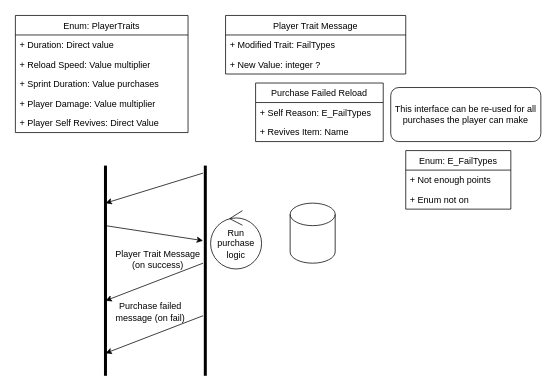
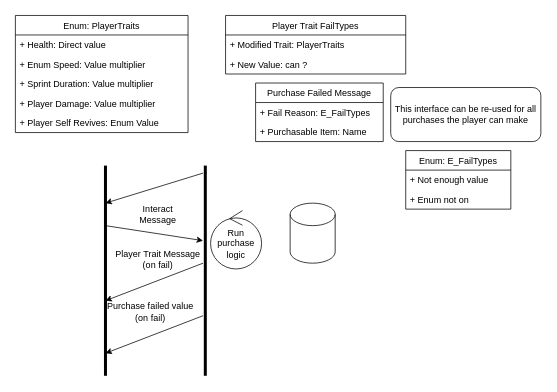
(315, 26) -> (315, 26)
(72, 45) -> (67, 45)
(287, 45) -> (295, 45)
(87, 65) -> (83, 65)
(277, 65) -> (268, 65)
(96, 84) -> (94, 84)
(319, 93) -> (319, 93)
(317, 113) -> (316, 113)
(95, 123) -> (91, 123)
(304, 132) -> (314, 132)
(453, 180) -> (450, 180)
none -> (158, 214)
(158, 259) -> (158, 259)
(150, 312) -> (150, 312)
